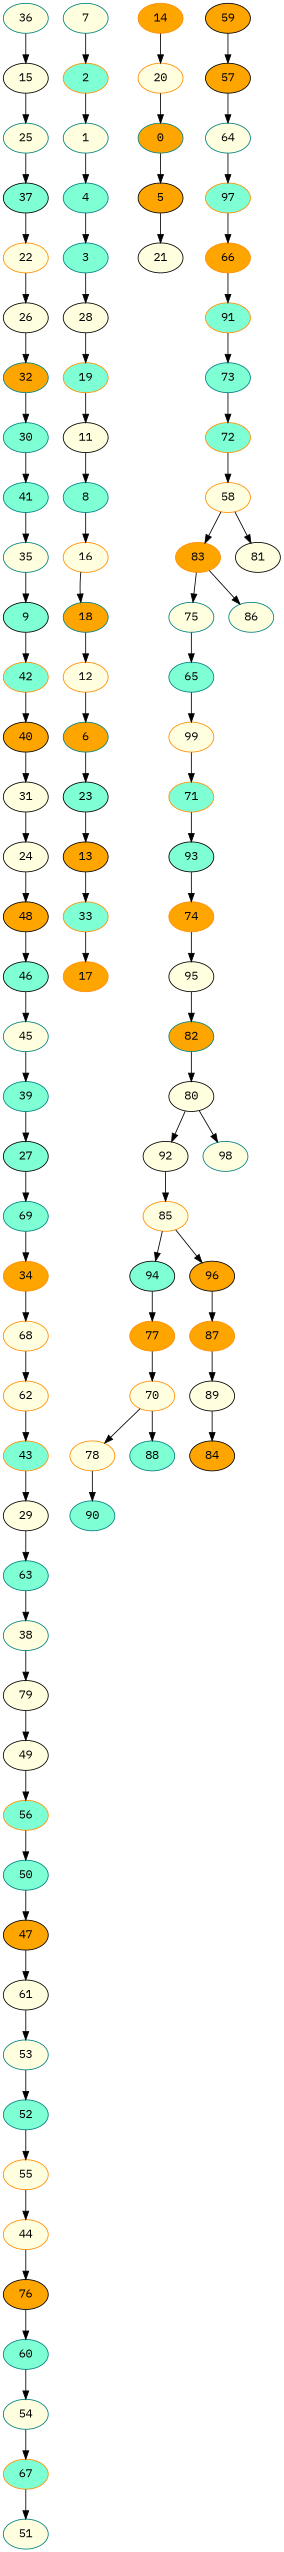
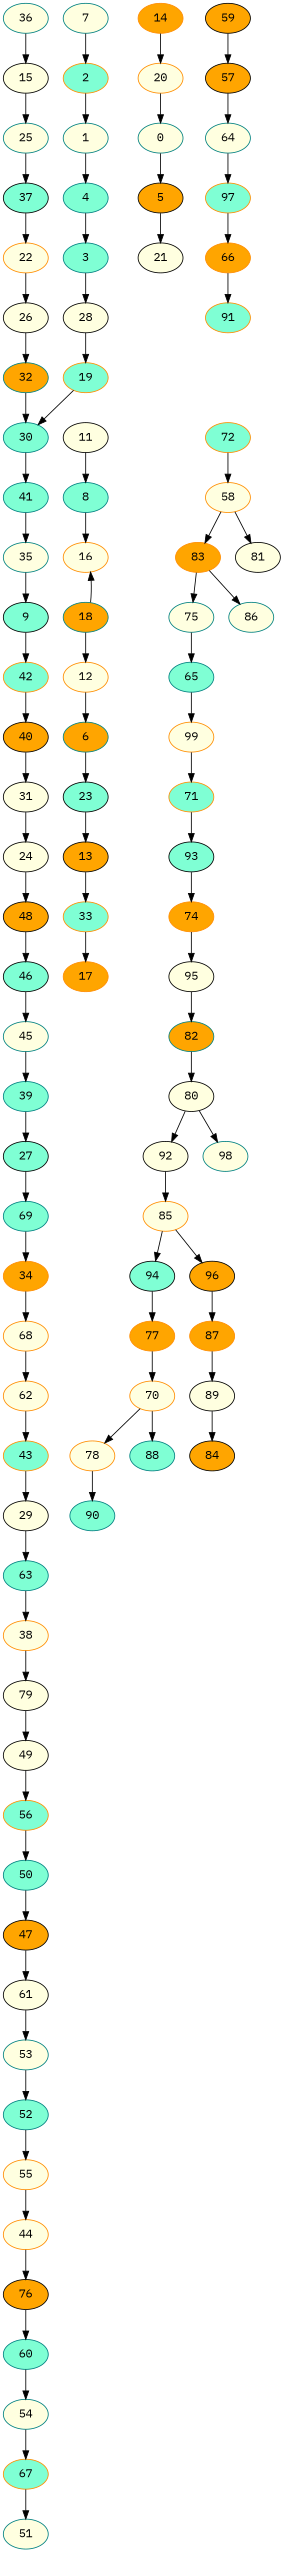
(161, 138) -> (161, 138)
(228, 378) -> none
(86, 404) -> (59, 405)
(80, 583) -> (91, 591)
(26, 1636) -> (26, 1636)
